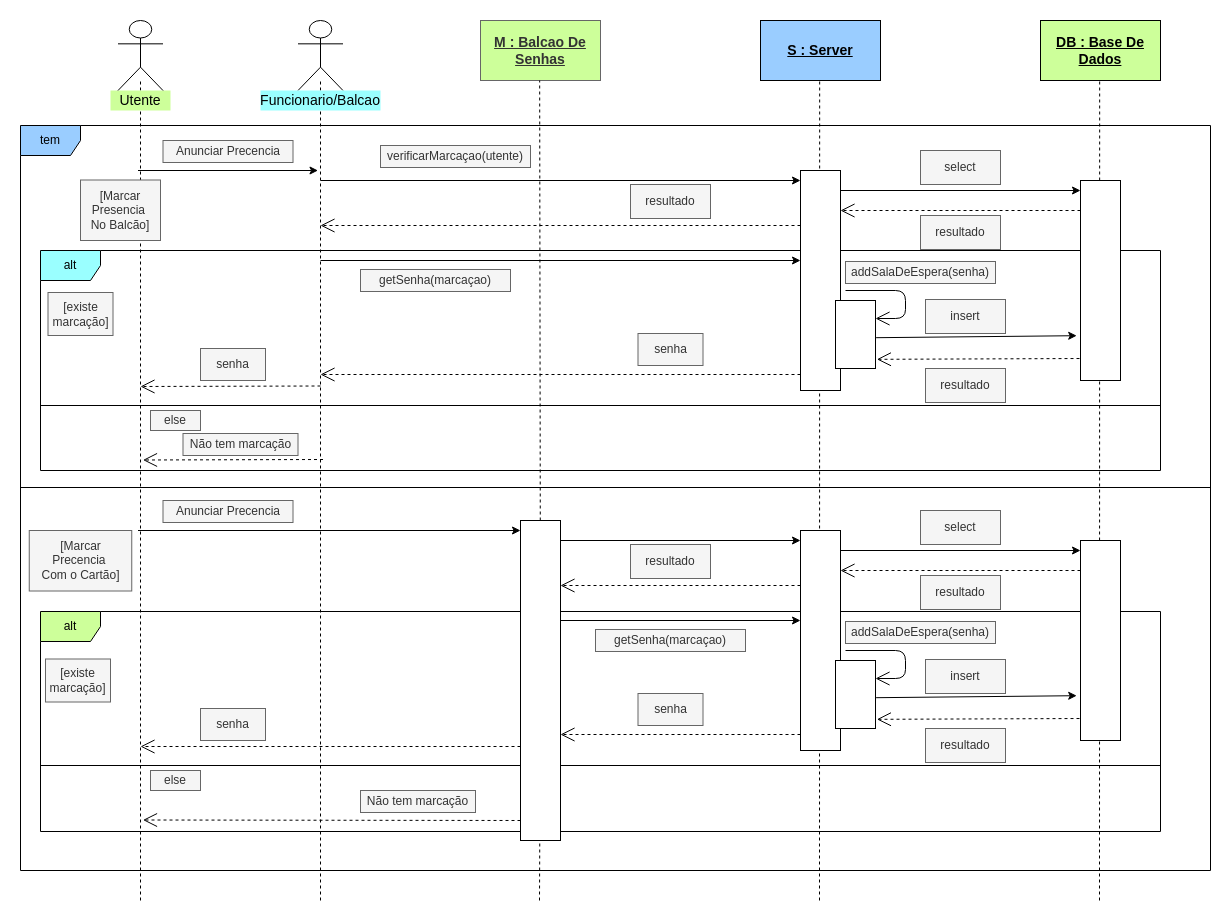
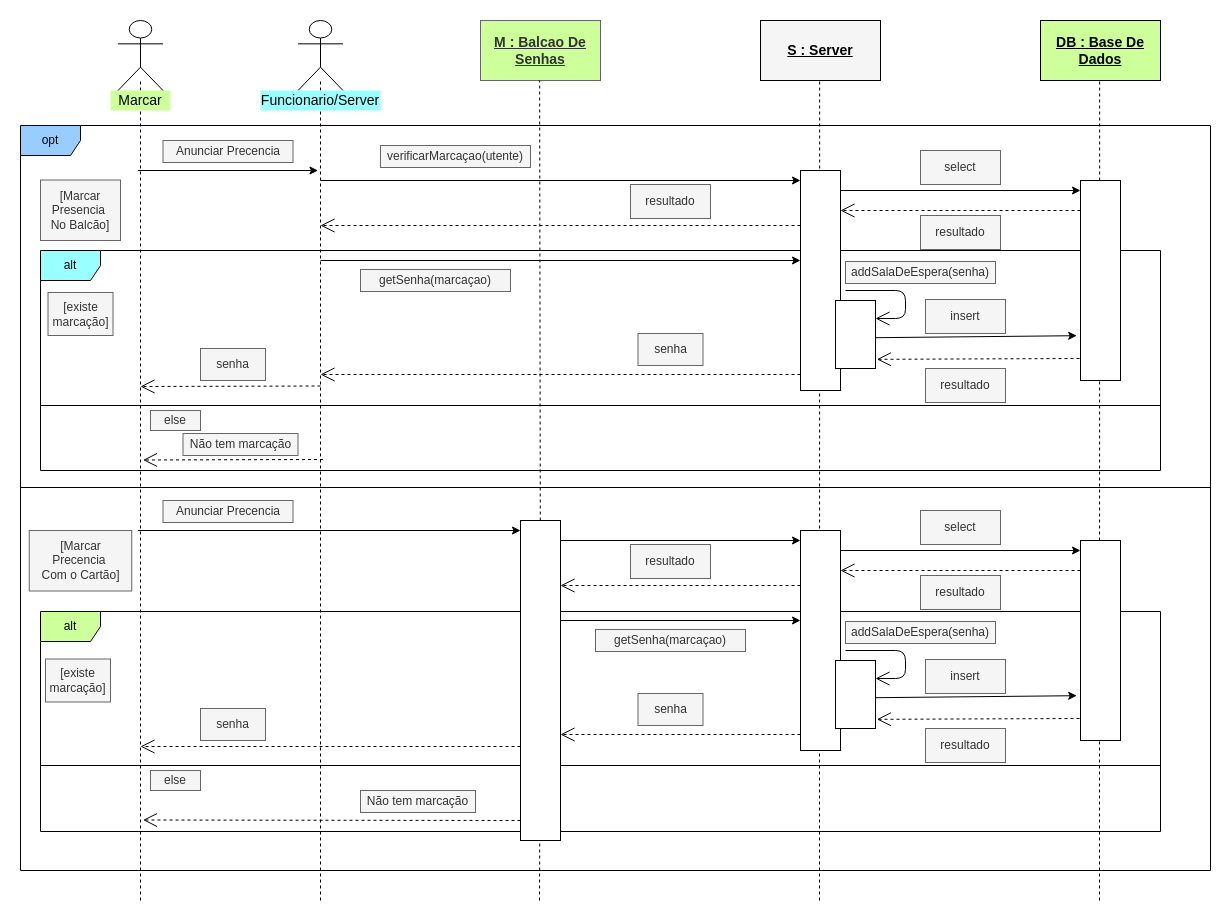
(821, 51) -> (821, 51)
(141, 101) -> (141, 101)
(321, 101) -> (321, 101)
(51, 141) -> (51, 141)
(121, 210) -> (81, 210)
